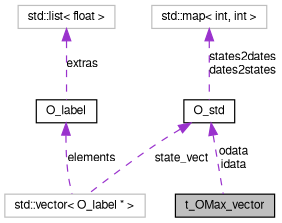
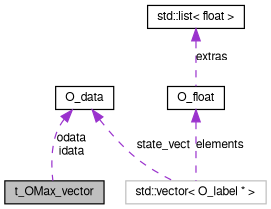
(67, 17) -> (196, 17)
(209, 17) -> none
(67, 111) -> (196, 98)
(209, 111) -> (85, 98)
